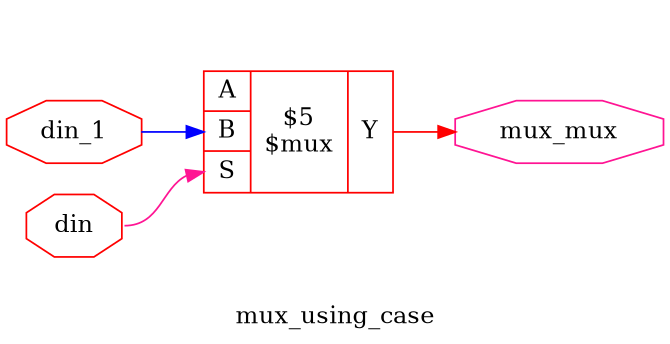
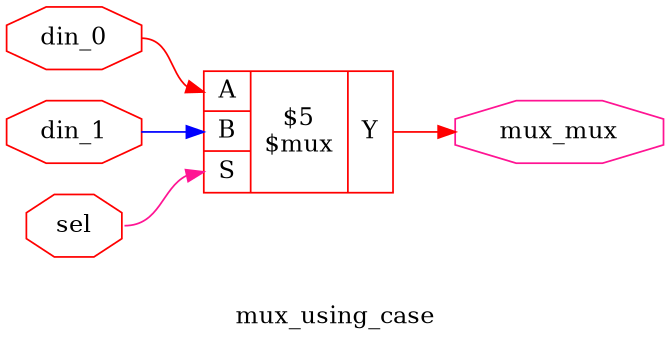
none -> (74, 38)
(74, 226) -> (74, 226)
